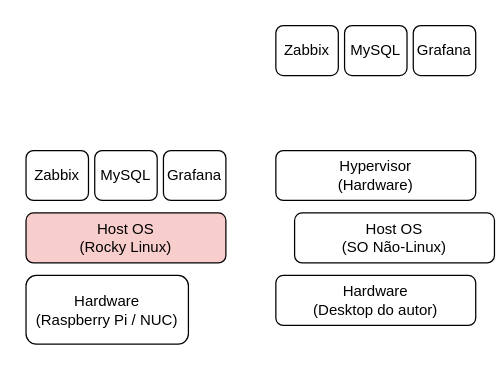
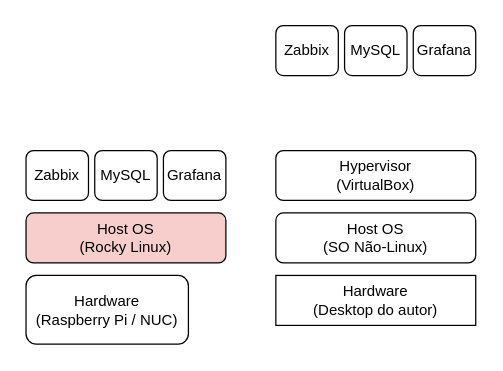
(376, 176) -> (376, 176)
(394, 238) -> (376, 238)
(376, 301) -> (376, 301)
